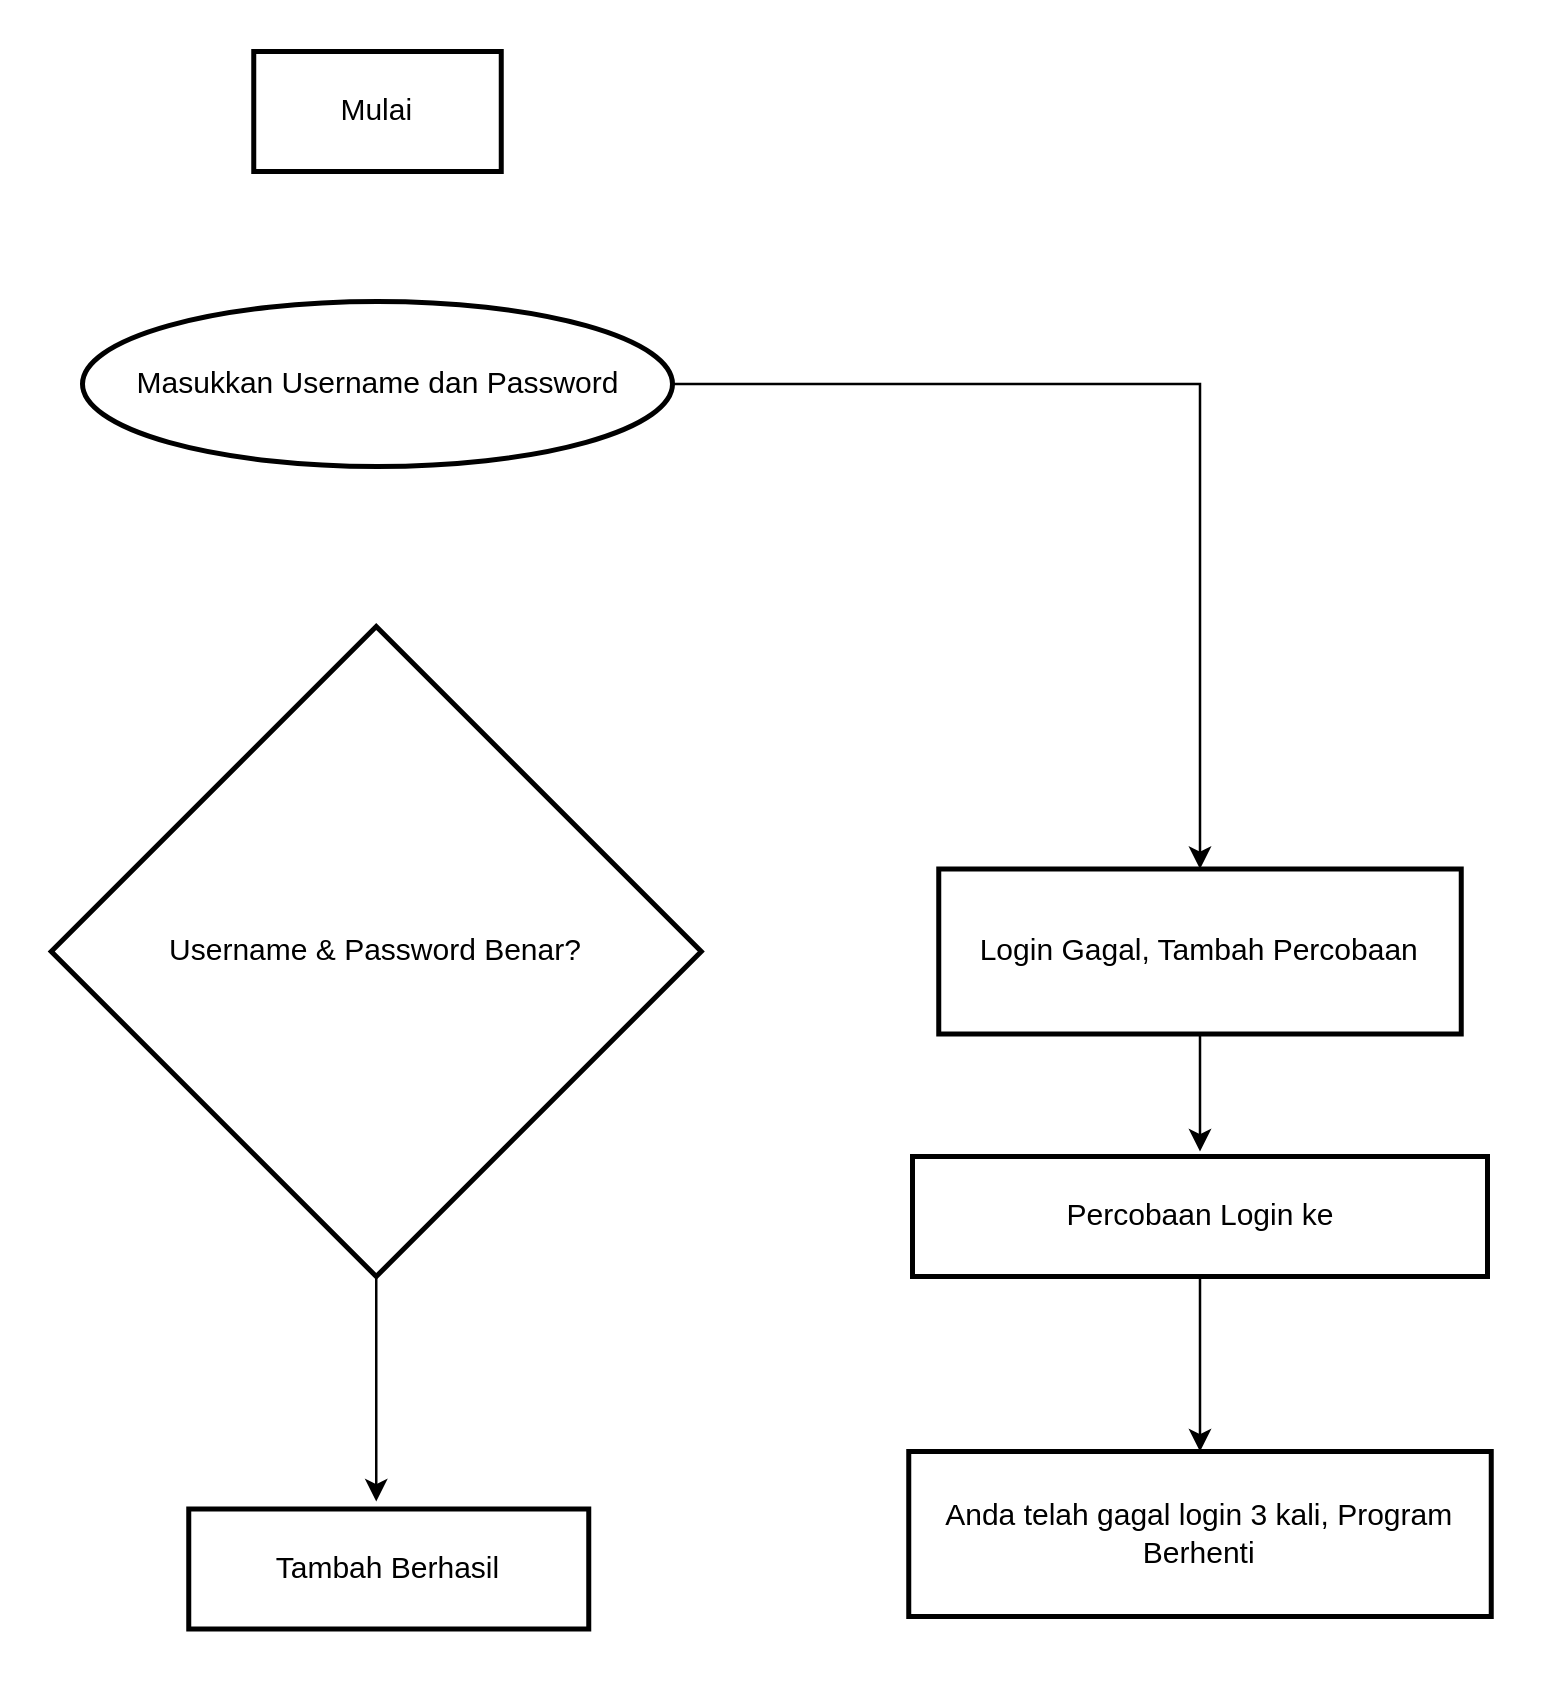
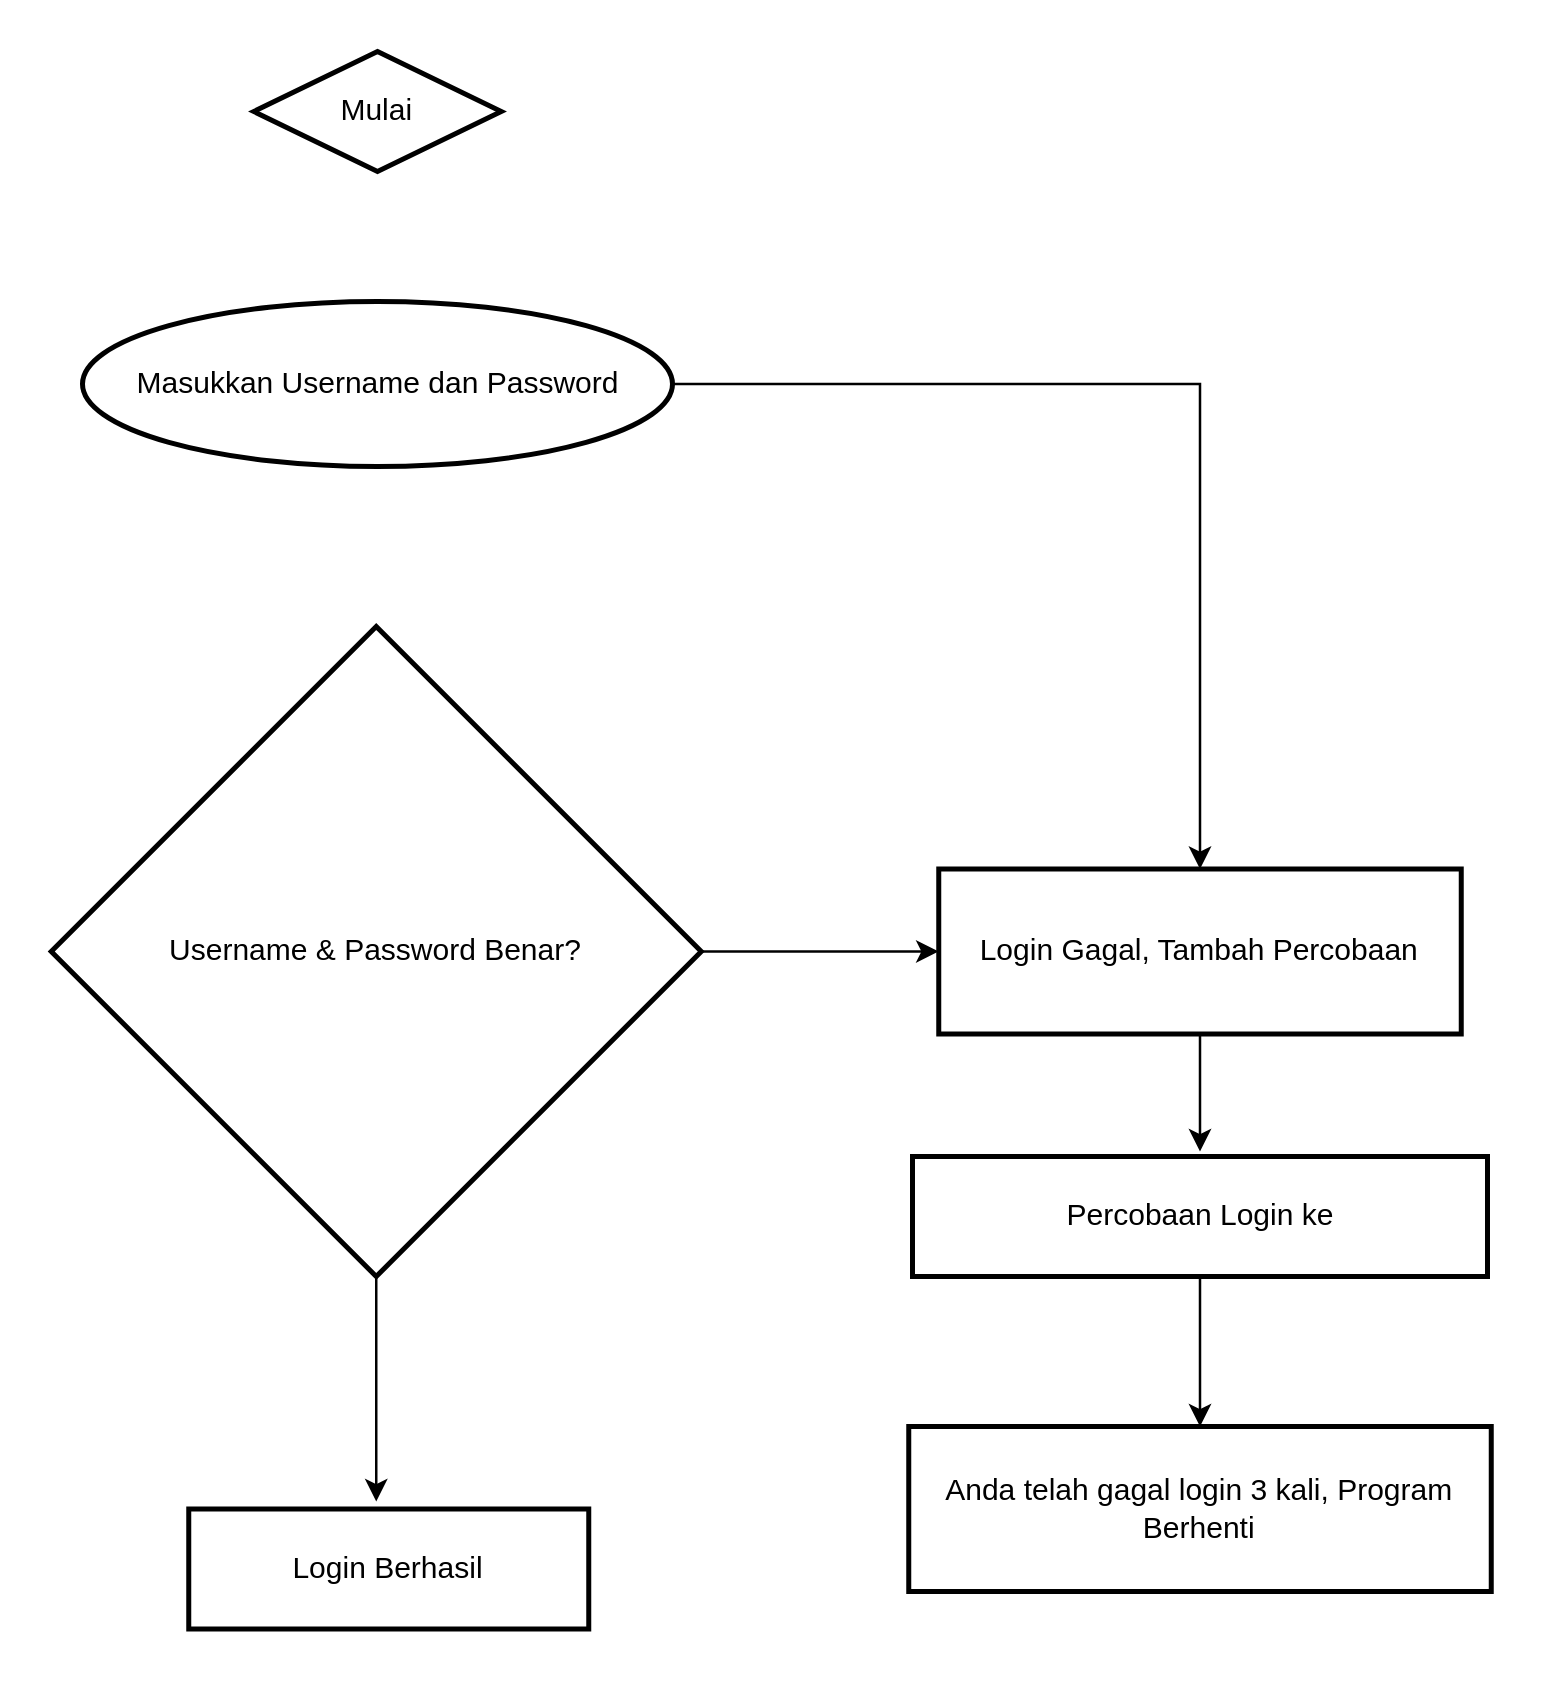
(378, 111) -> (378, 111)
none -> (813, 951)
(1200, 1534) -> (1200, 1509)
(389, 1569) -> (389, 1569)
